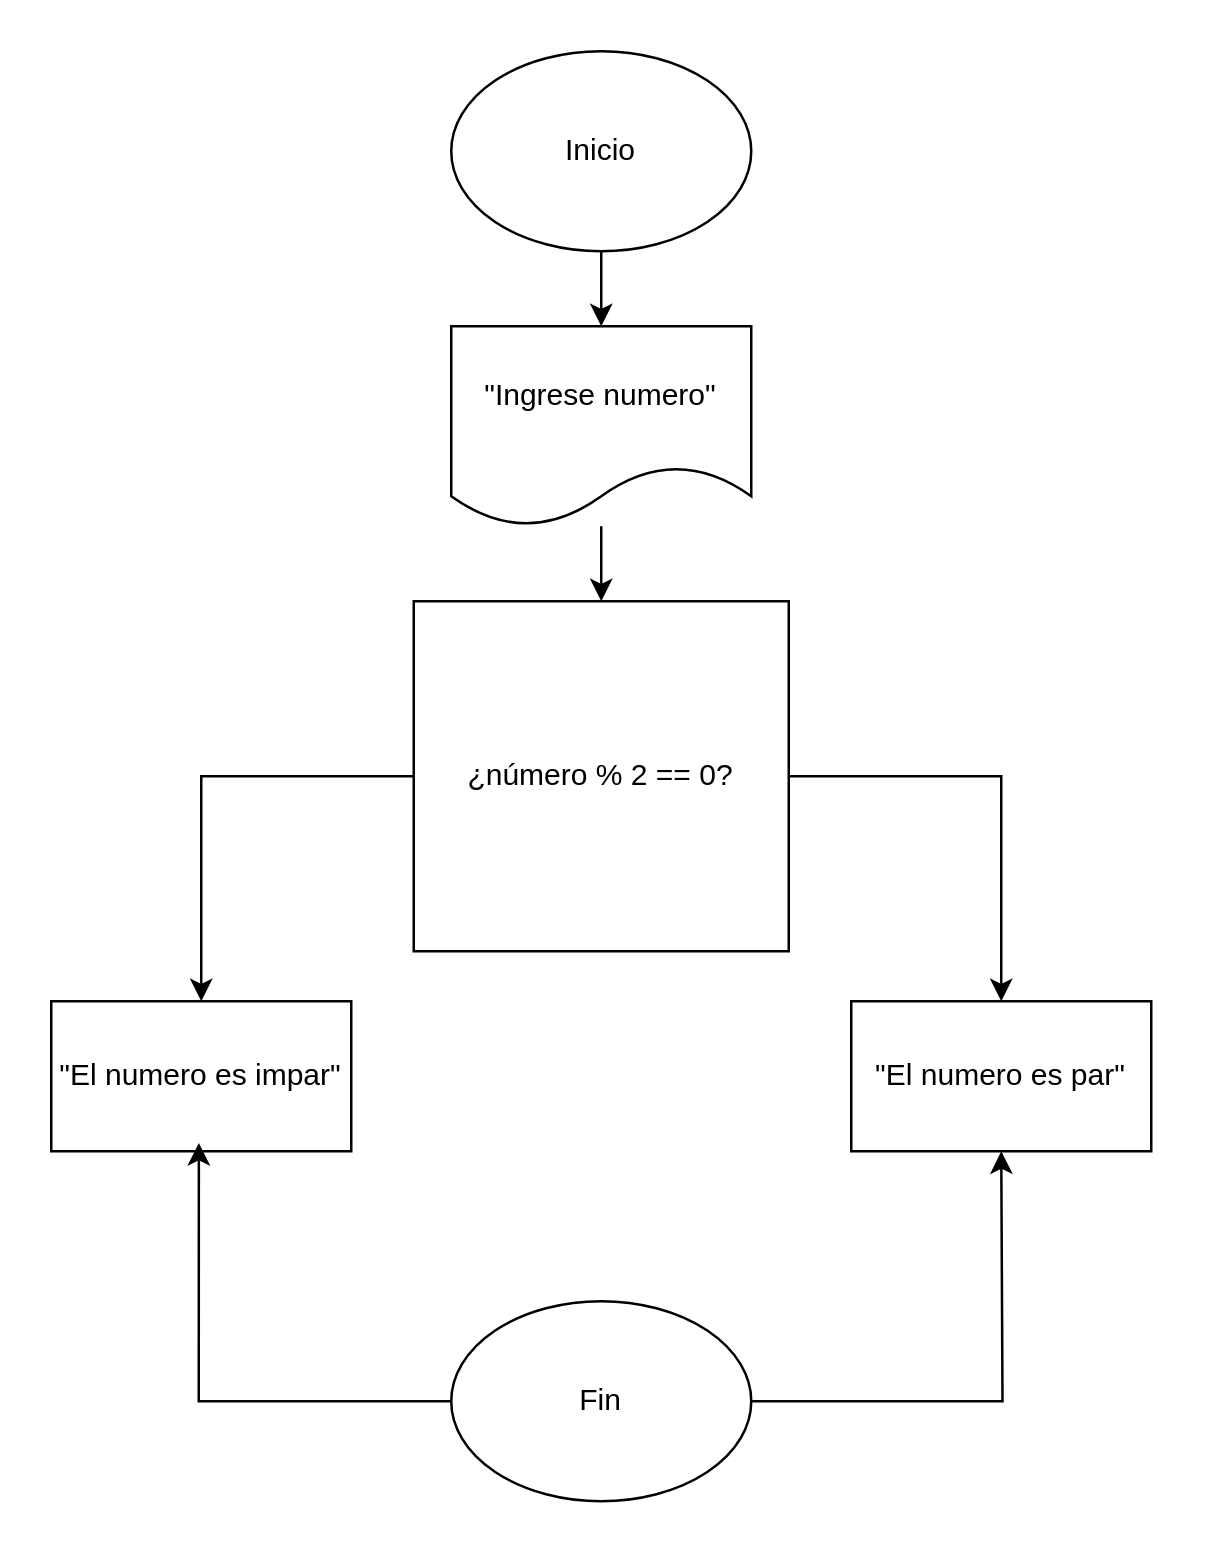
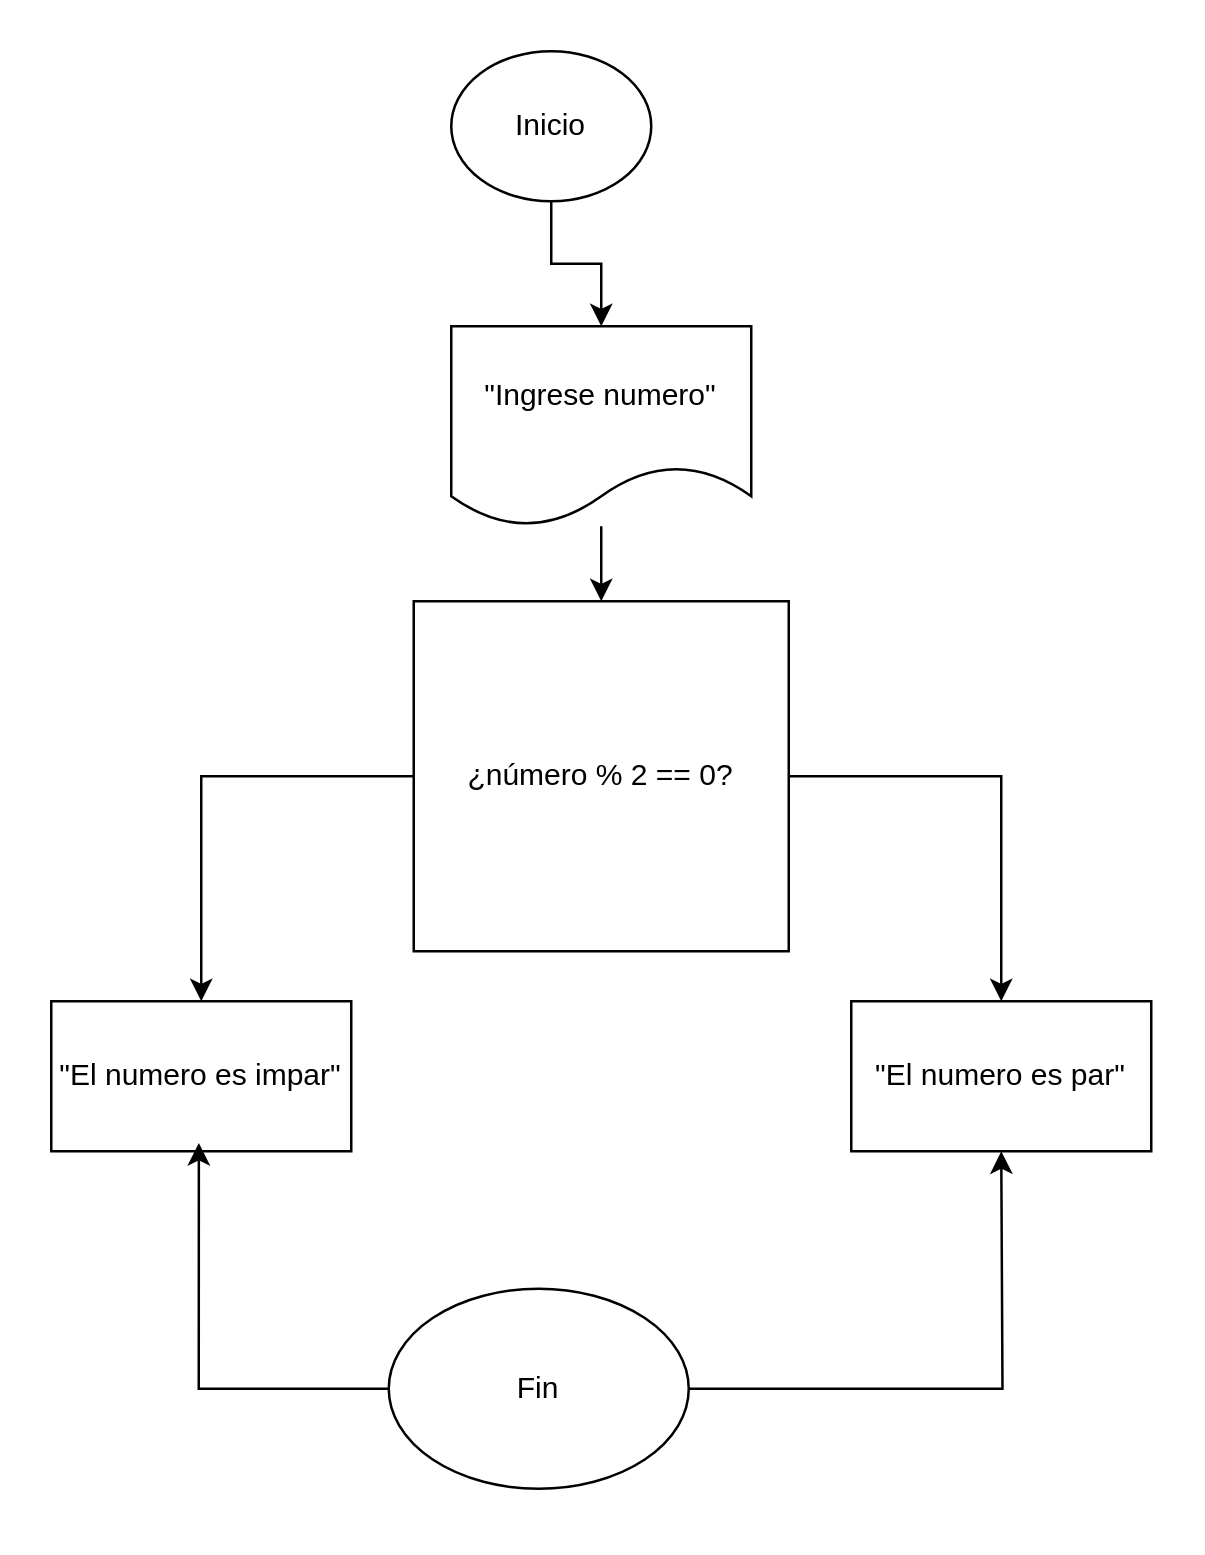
(601, 151) -> (551, 126)
(601, 1401) -> (539, 1389)
